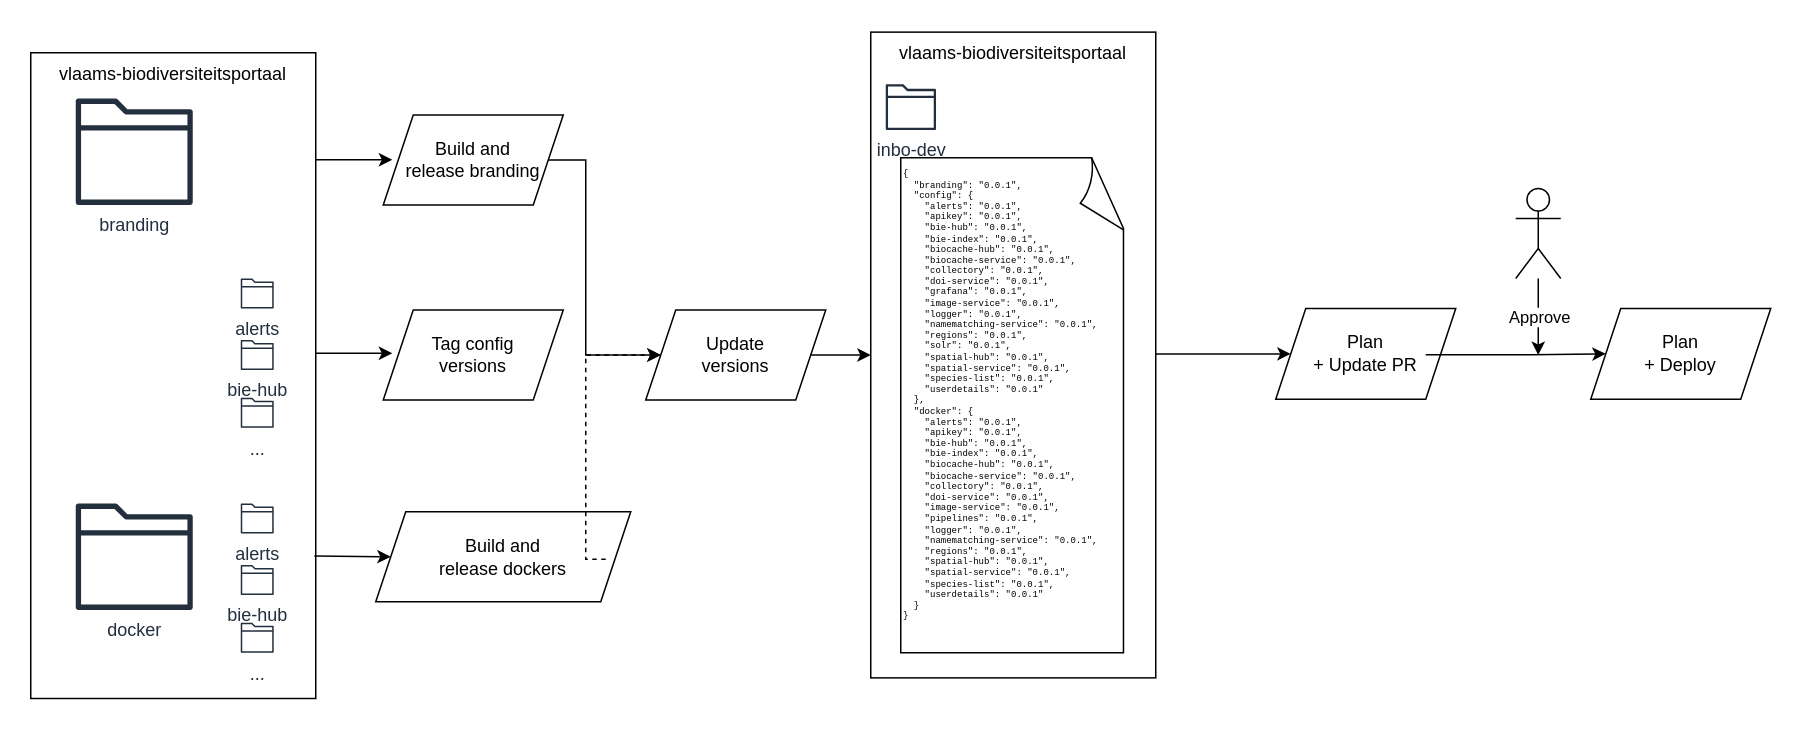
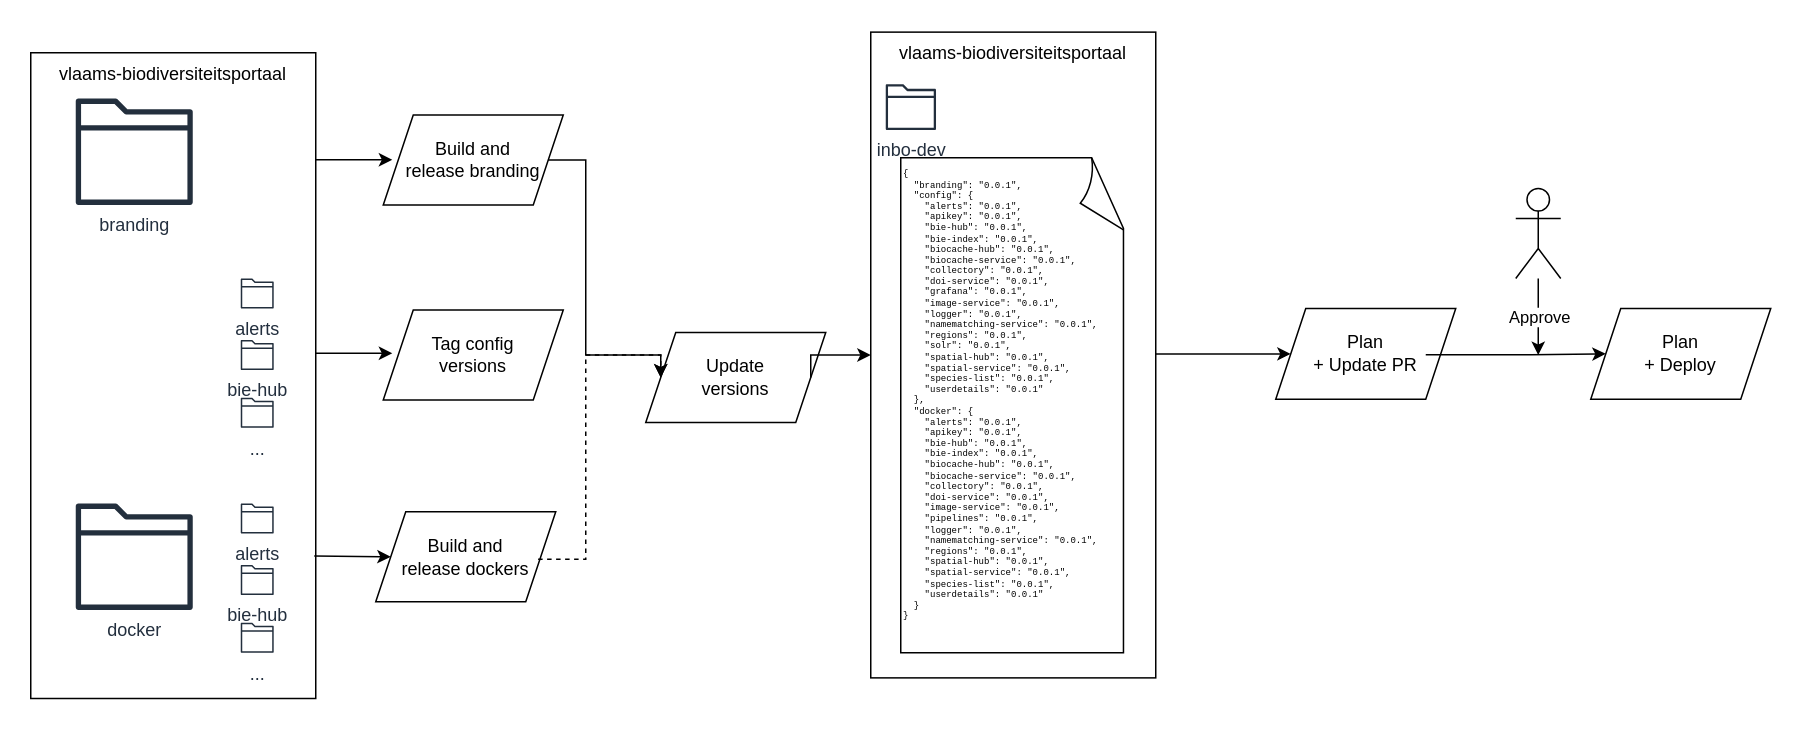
(736, 355) -> (736, 377)
(503, 557) -> (466, 557)
